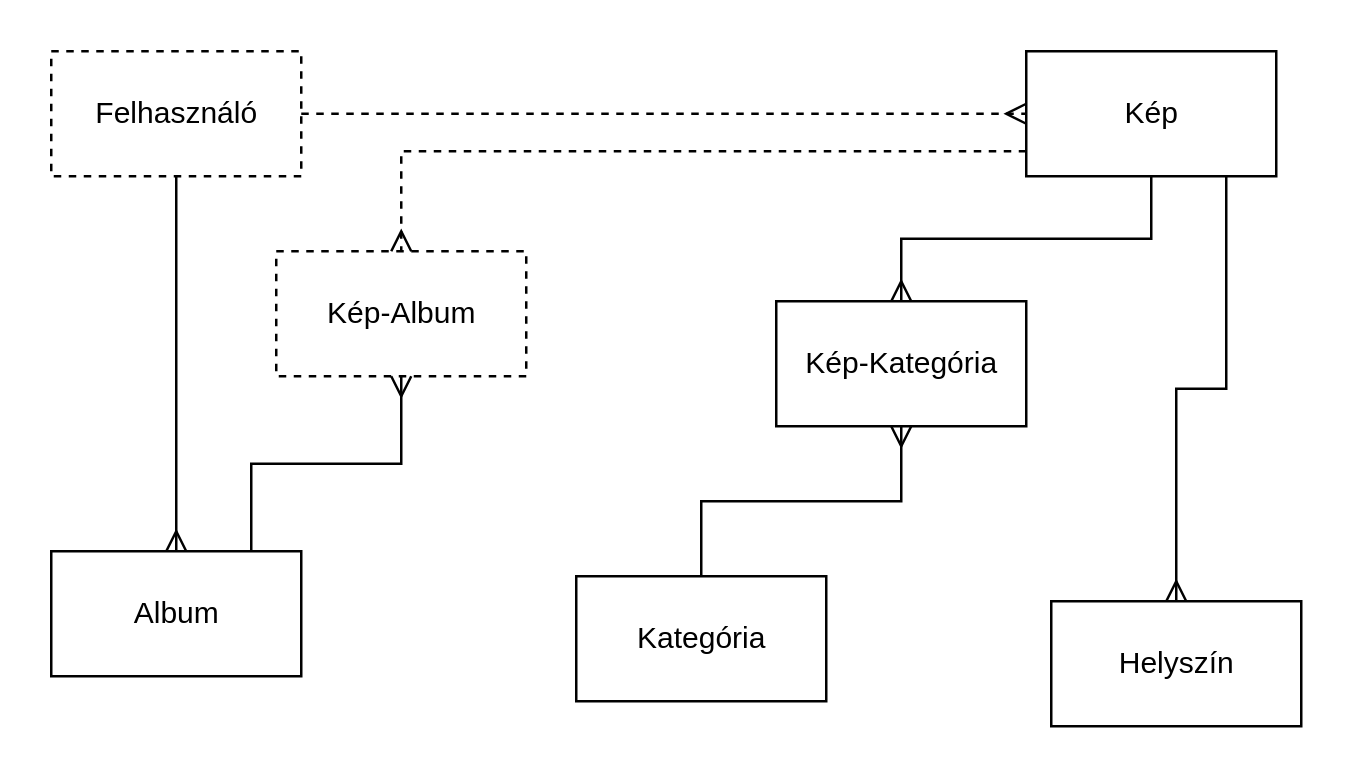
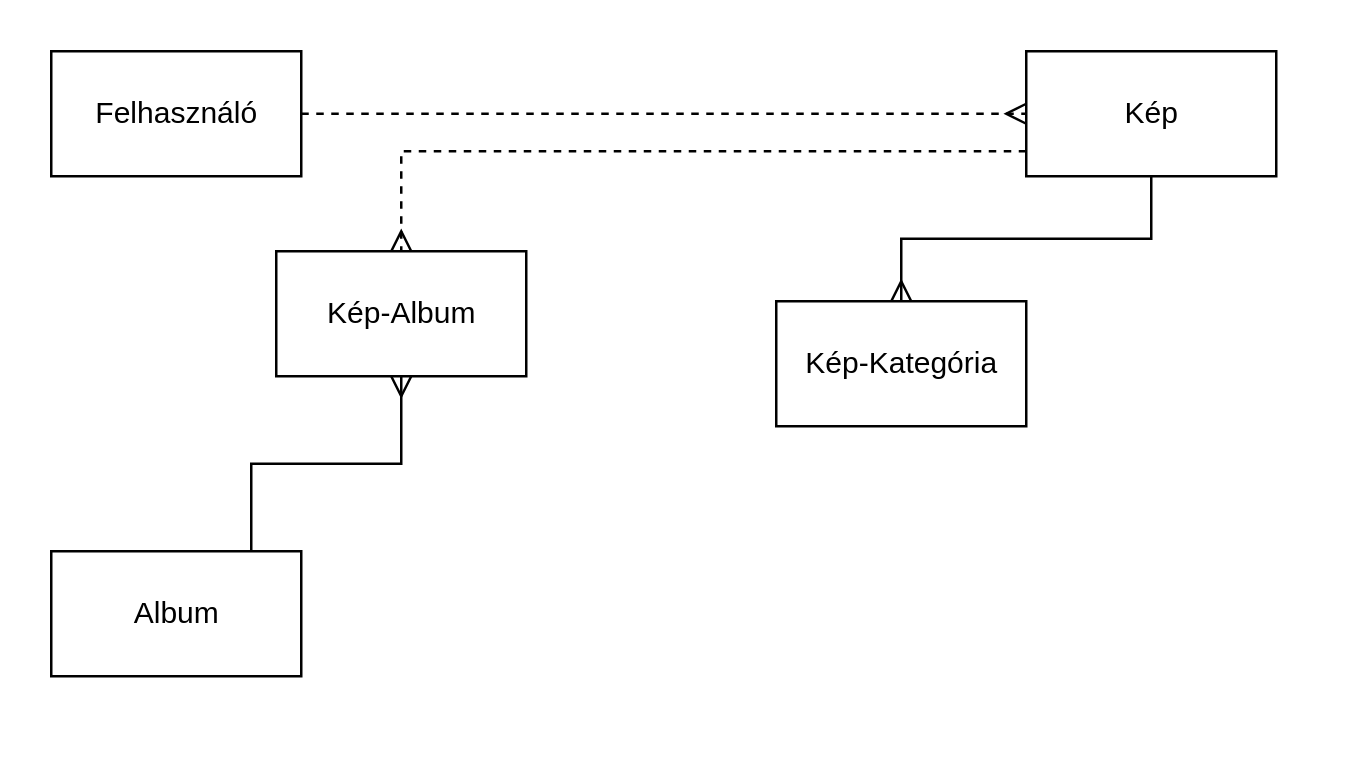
(176, 114) -> (176, 114)
(401, 314) -> (401, 314)
(176, 363) -> none
(1201, 389) -> none
(801, 501) -> none
(701, 639) -> none
(1176, 664) -> none
